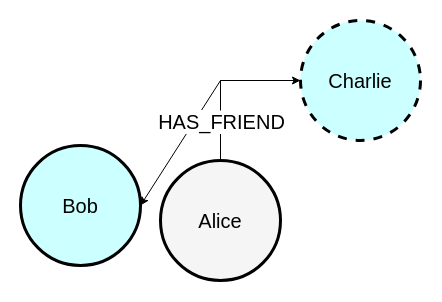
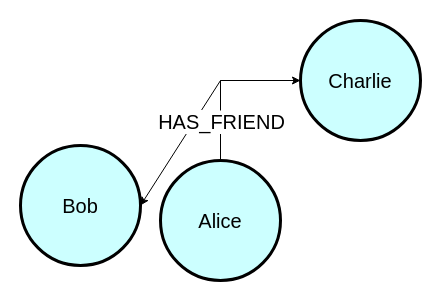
(361, 81) -> (361, 81)
(221, 221) -> (221, 221)
